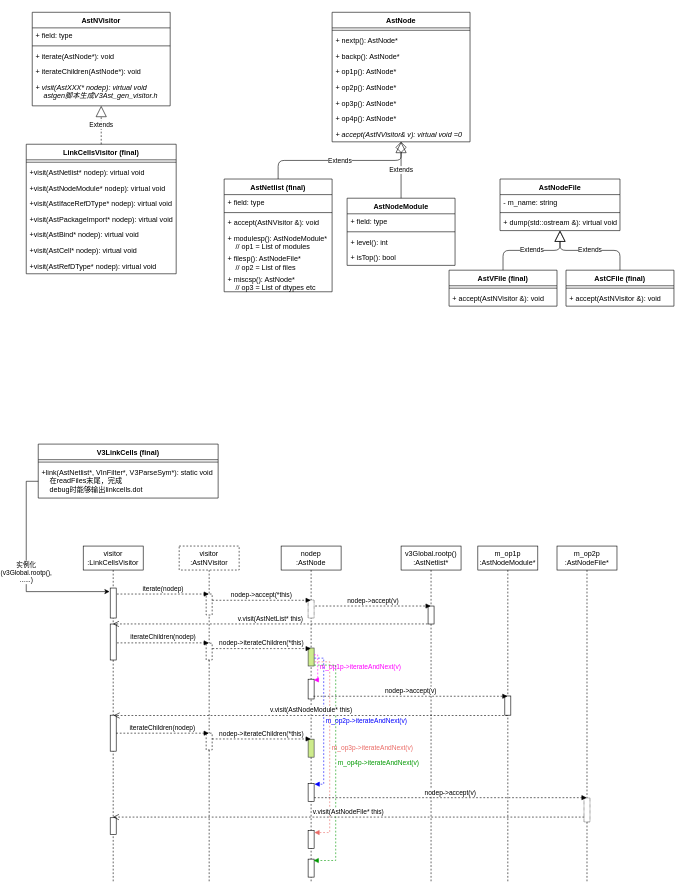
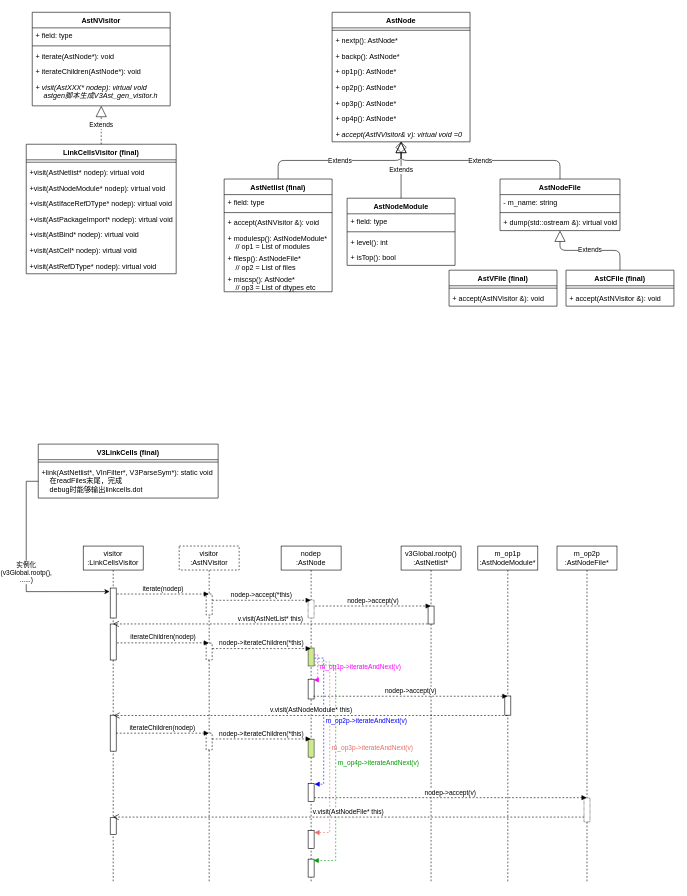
none -> (483, 161)
(529, 251) -> none
